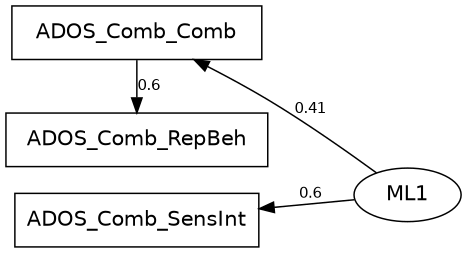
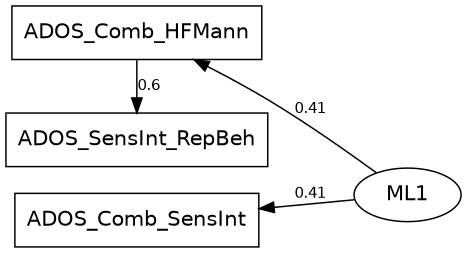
(137, 33) -> (137, 33)
(137, 140) -> (137, 140)
(311, 194) -> (311, 194)
